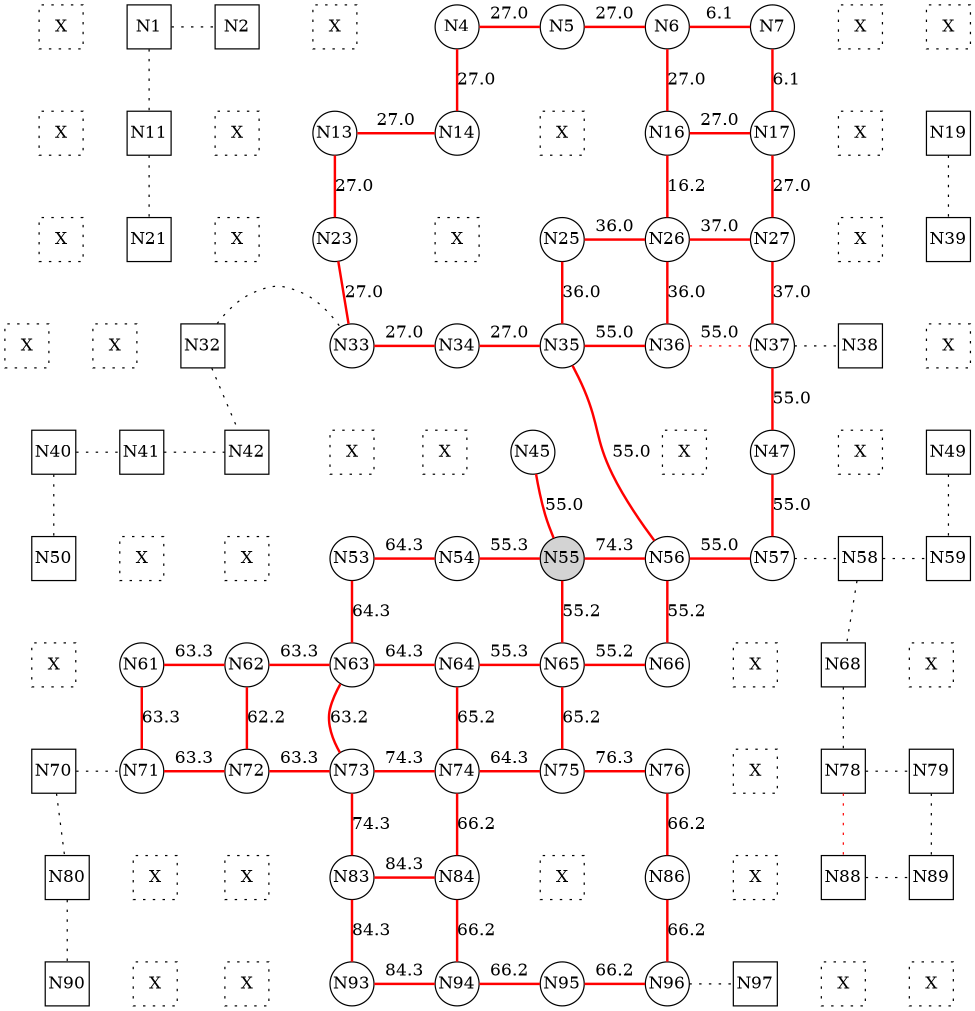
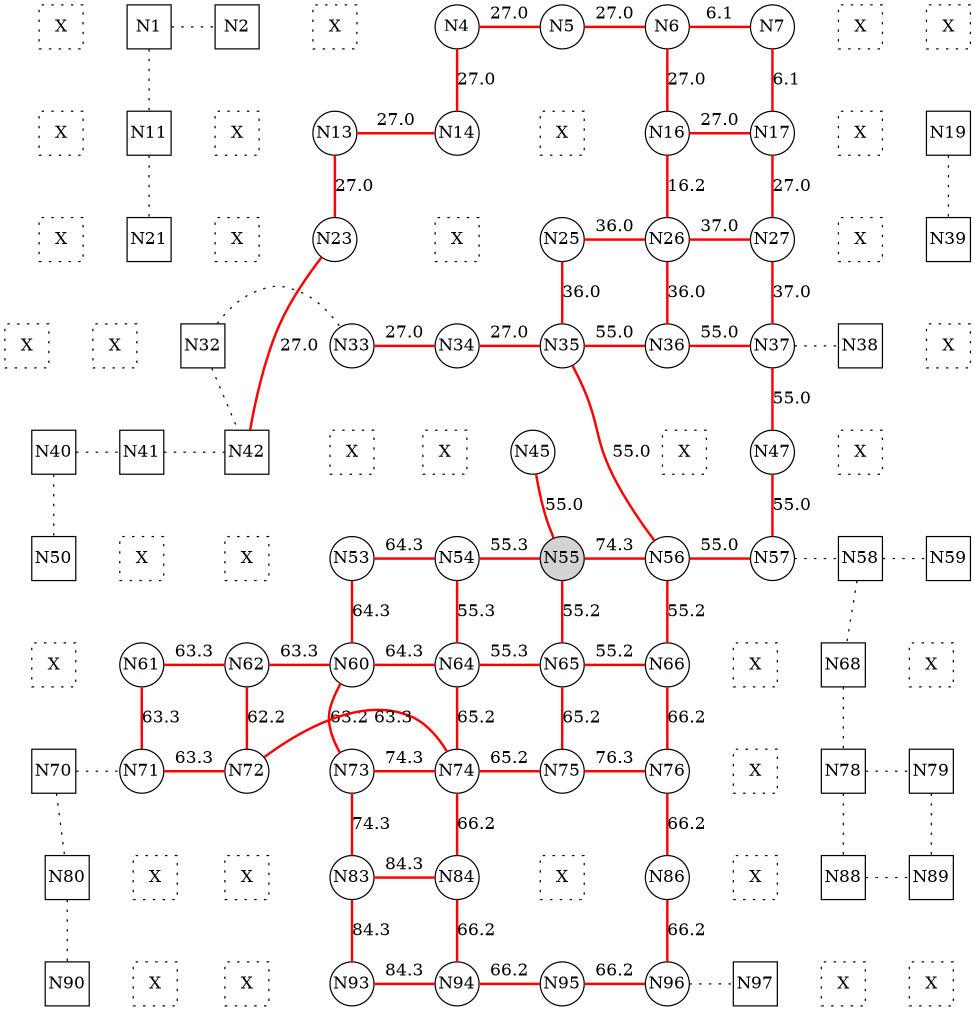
(343, 293) -> (274, 339)
(720, 346) -> (720, 346)
(948, 452) -> none
none -> (457, 612)
(352, 665) -> (352, 665)
none -> (667, 718)
(510, 758) -> (510, 758)
(299, 771) -> (358, 712)
(843, 824) -> (843, 824)
